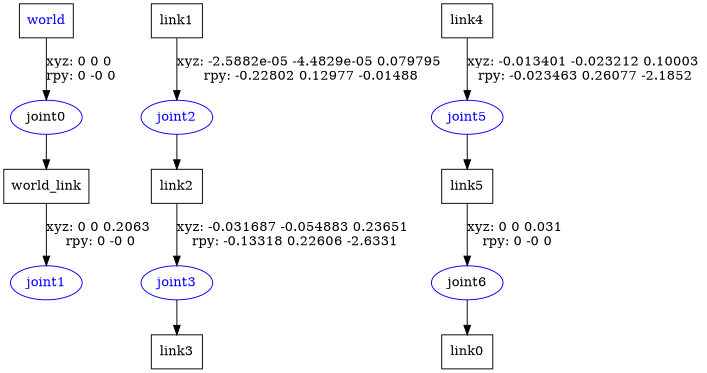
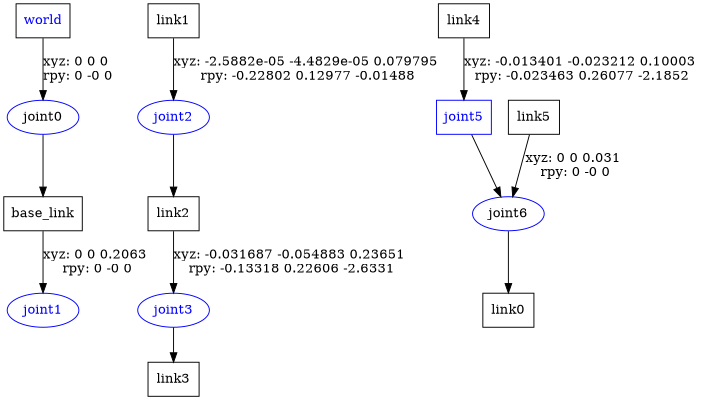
(467, 117) -> (464, 117)
(467, 147) -> (484, 161)
(46, 186) -> (43, 214)
